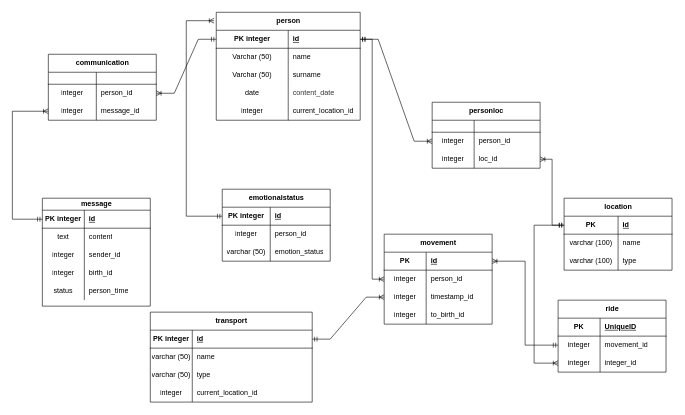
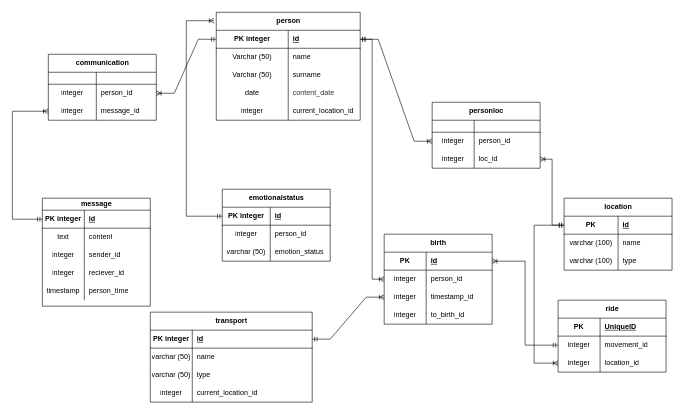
(439, 243) -> (439, 243)
(103, 273) -> (109, 273)
(63, 291) -> (63, 291)
(623, 363) -> (624, 363)
